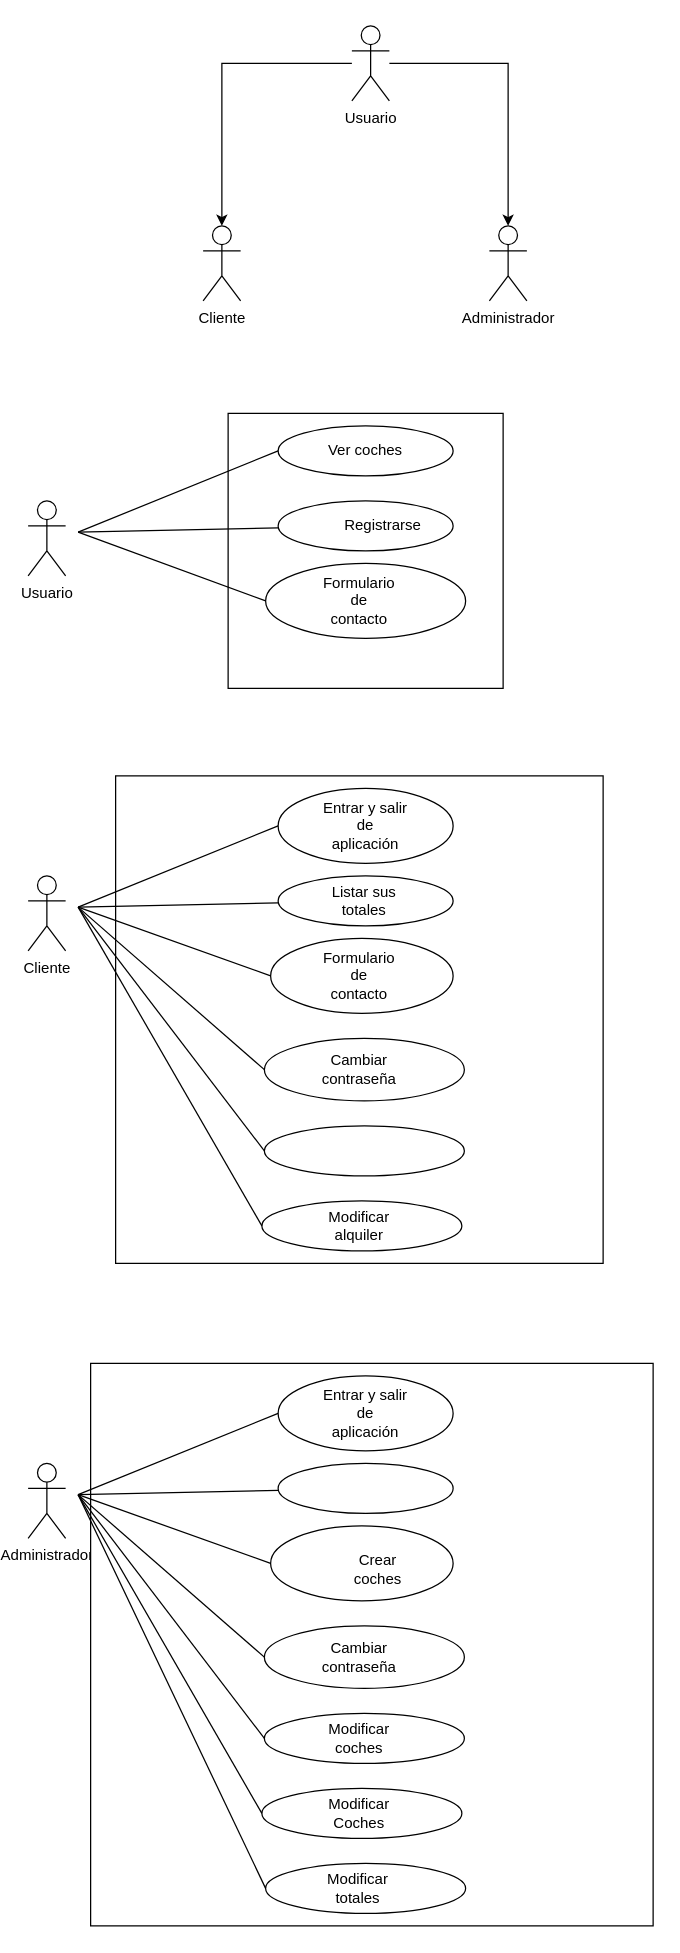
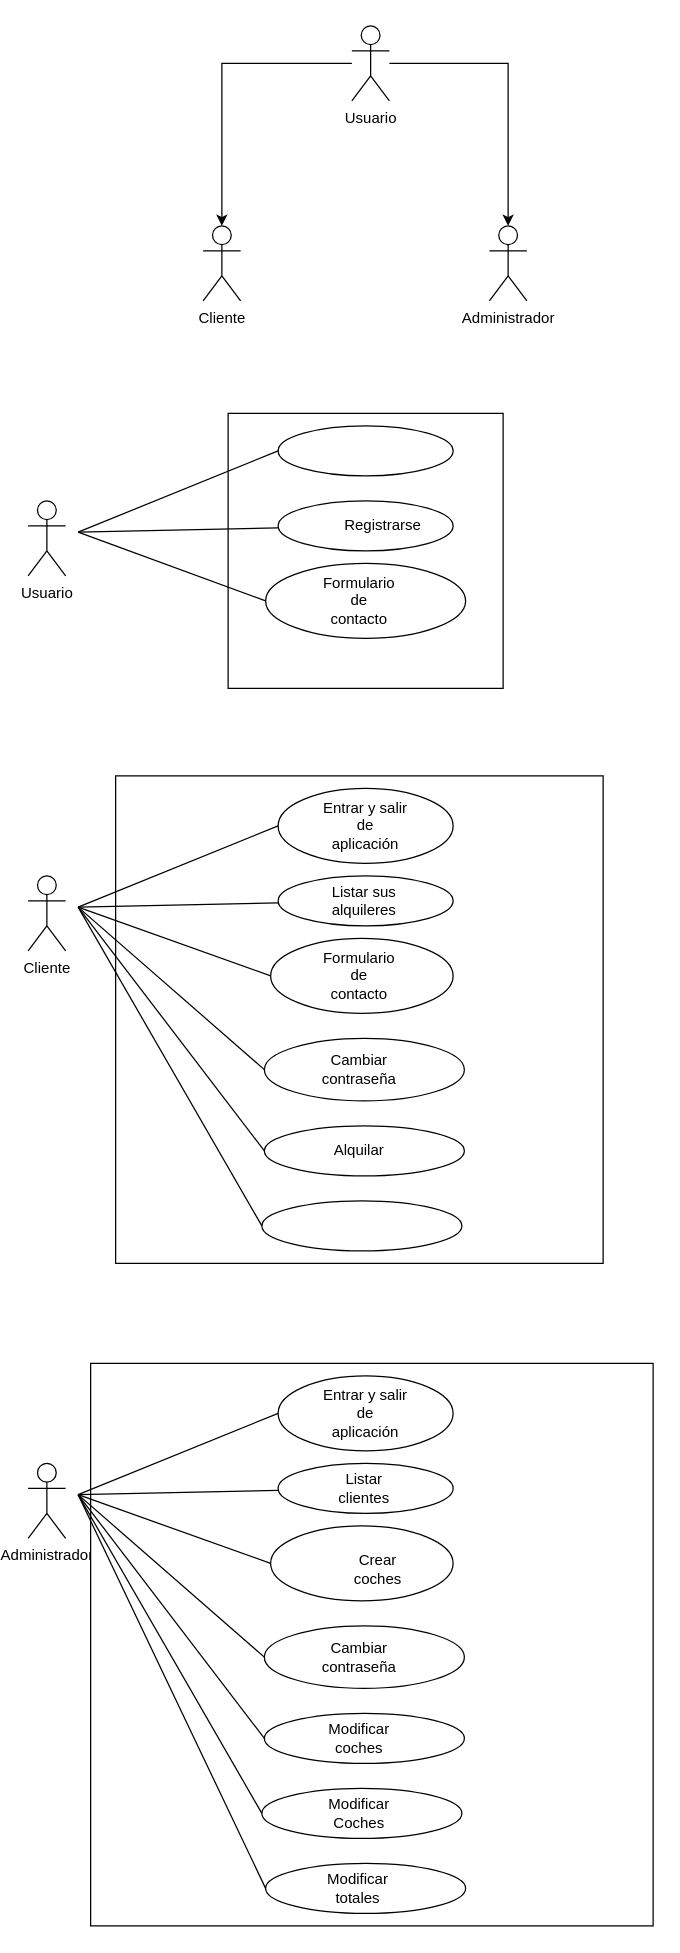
(366, 451) -> none
(364, 901) -> (364, 901)
none -> (359, 1151)
(359, 1226) -> none
none -> (364, 1488)
